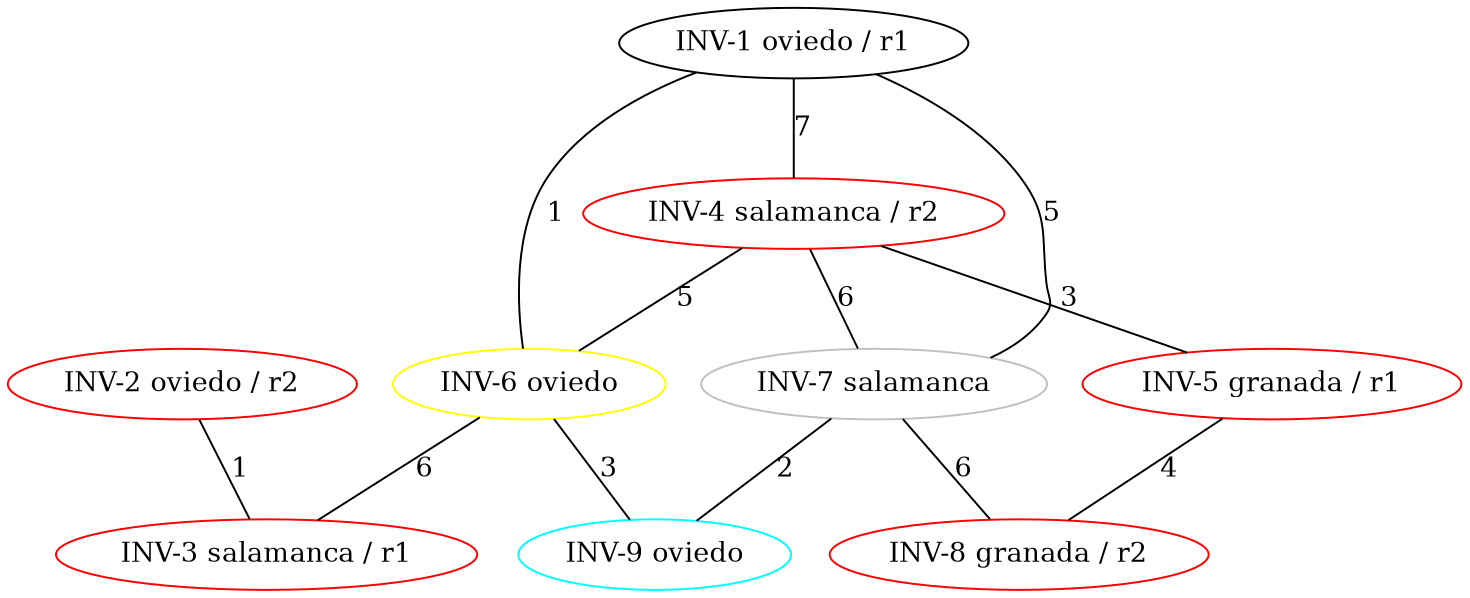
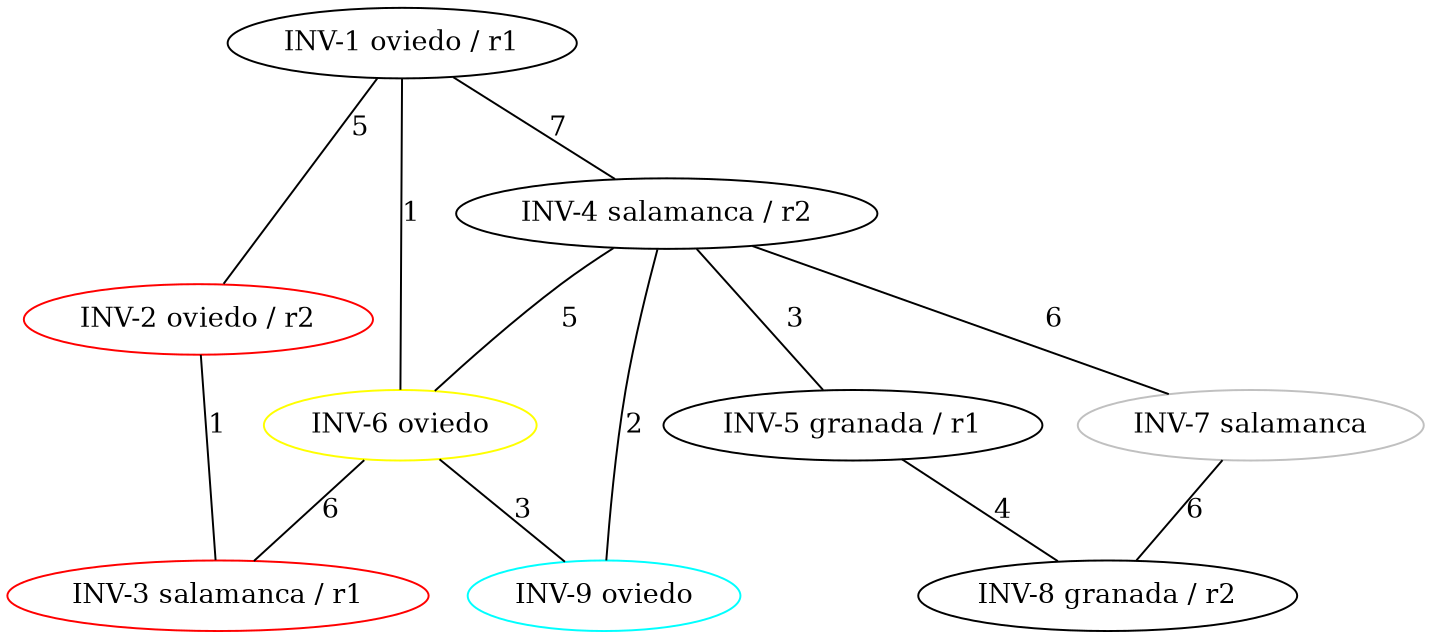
(1030, 192) -> (300, 181)
(794, 214) -> (667, 214)
(1272, 384) -> (853, 425)
(764, 470) -> (623, 404)
(1019, 555) -> (1108, 596)
